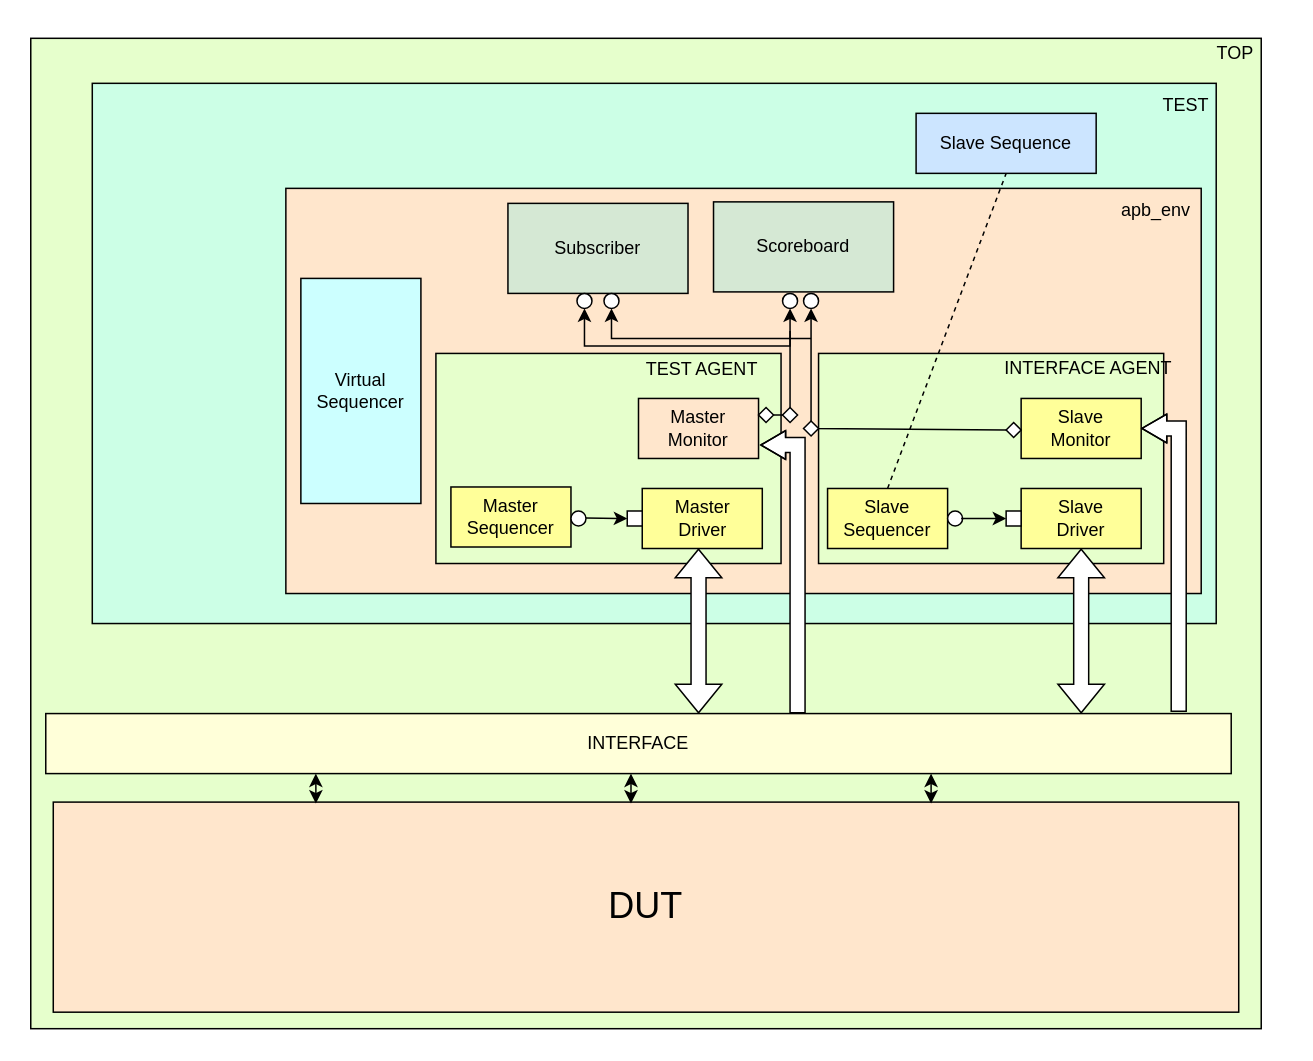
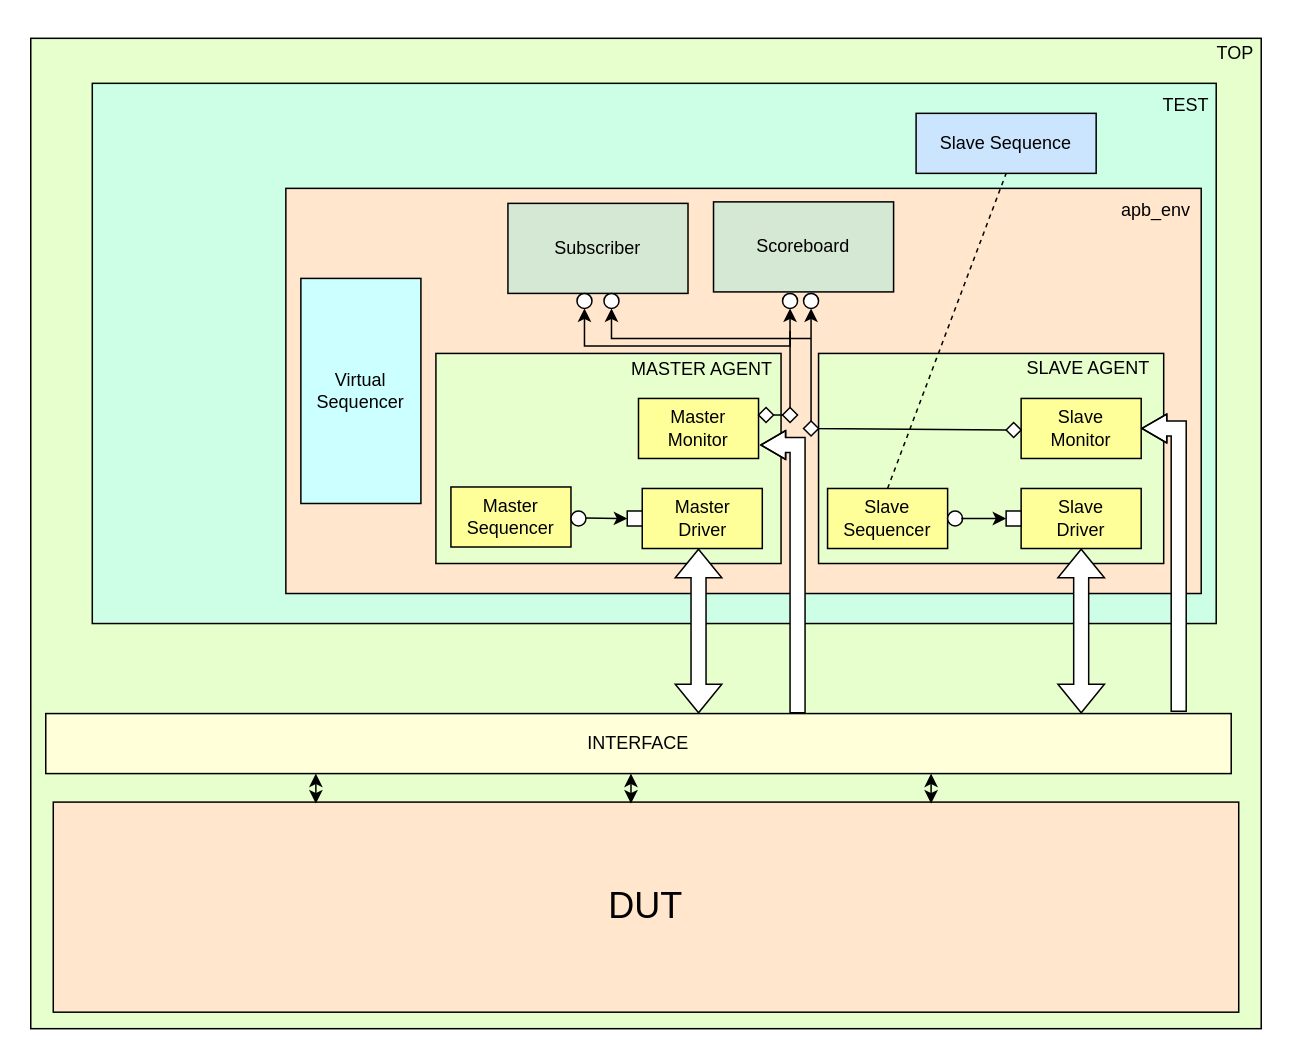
(1088, 368) -> (1088, 368)
(702, 370) -> (702, 370)
(698, 428) -> (698, 428)
